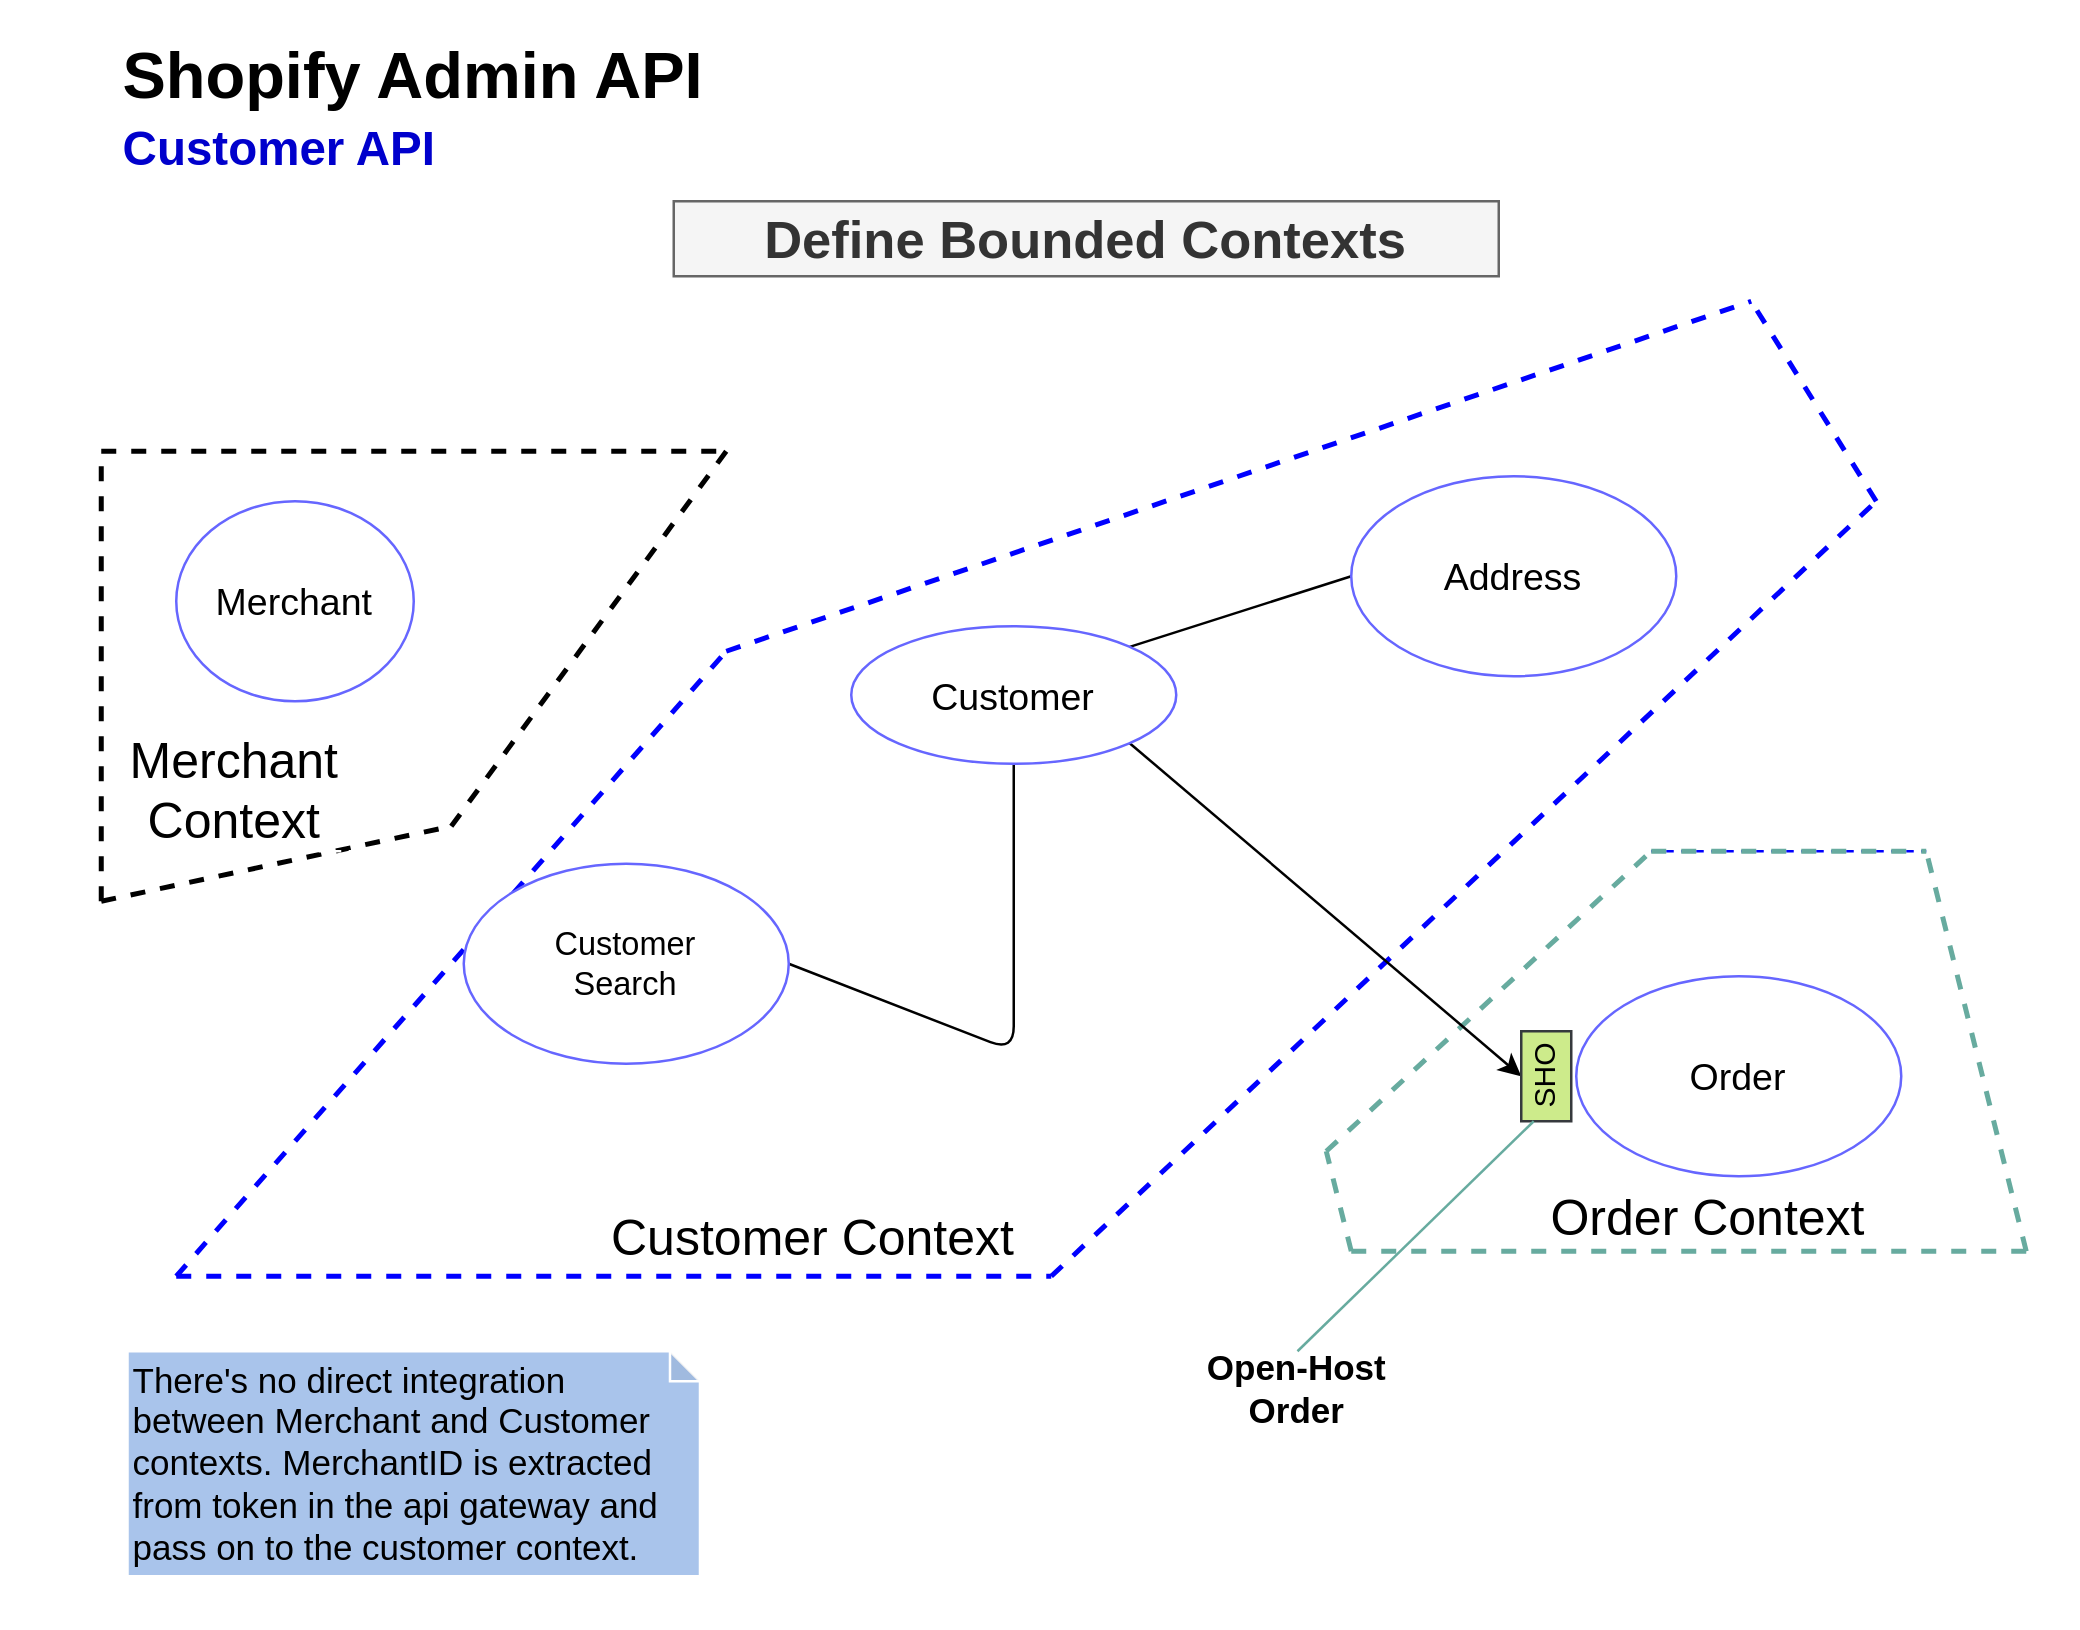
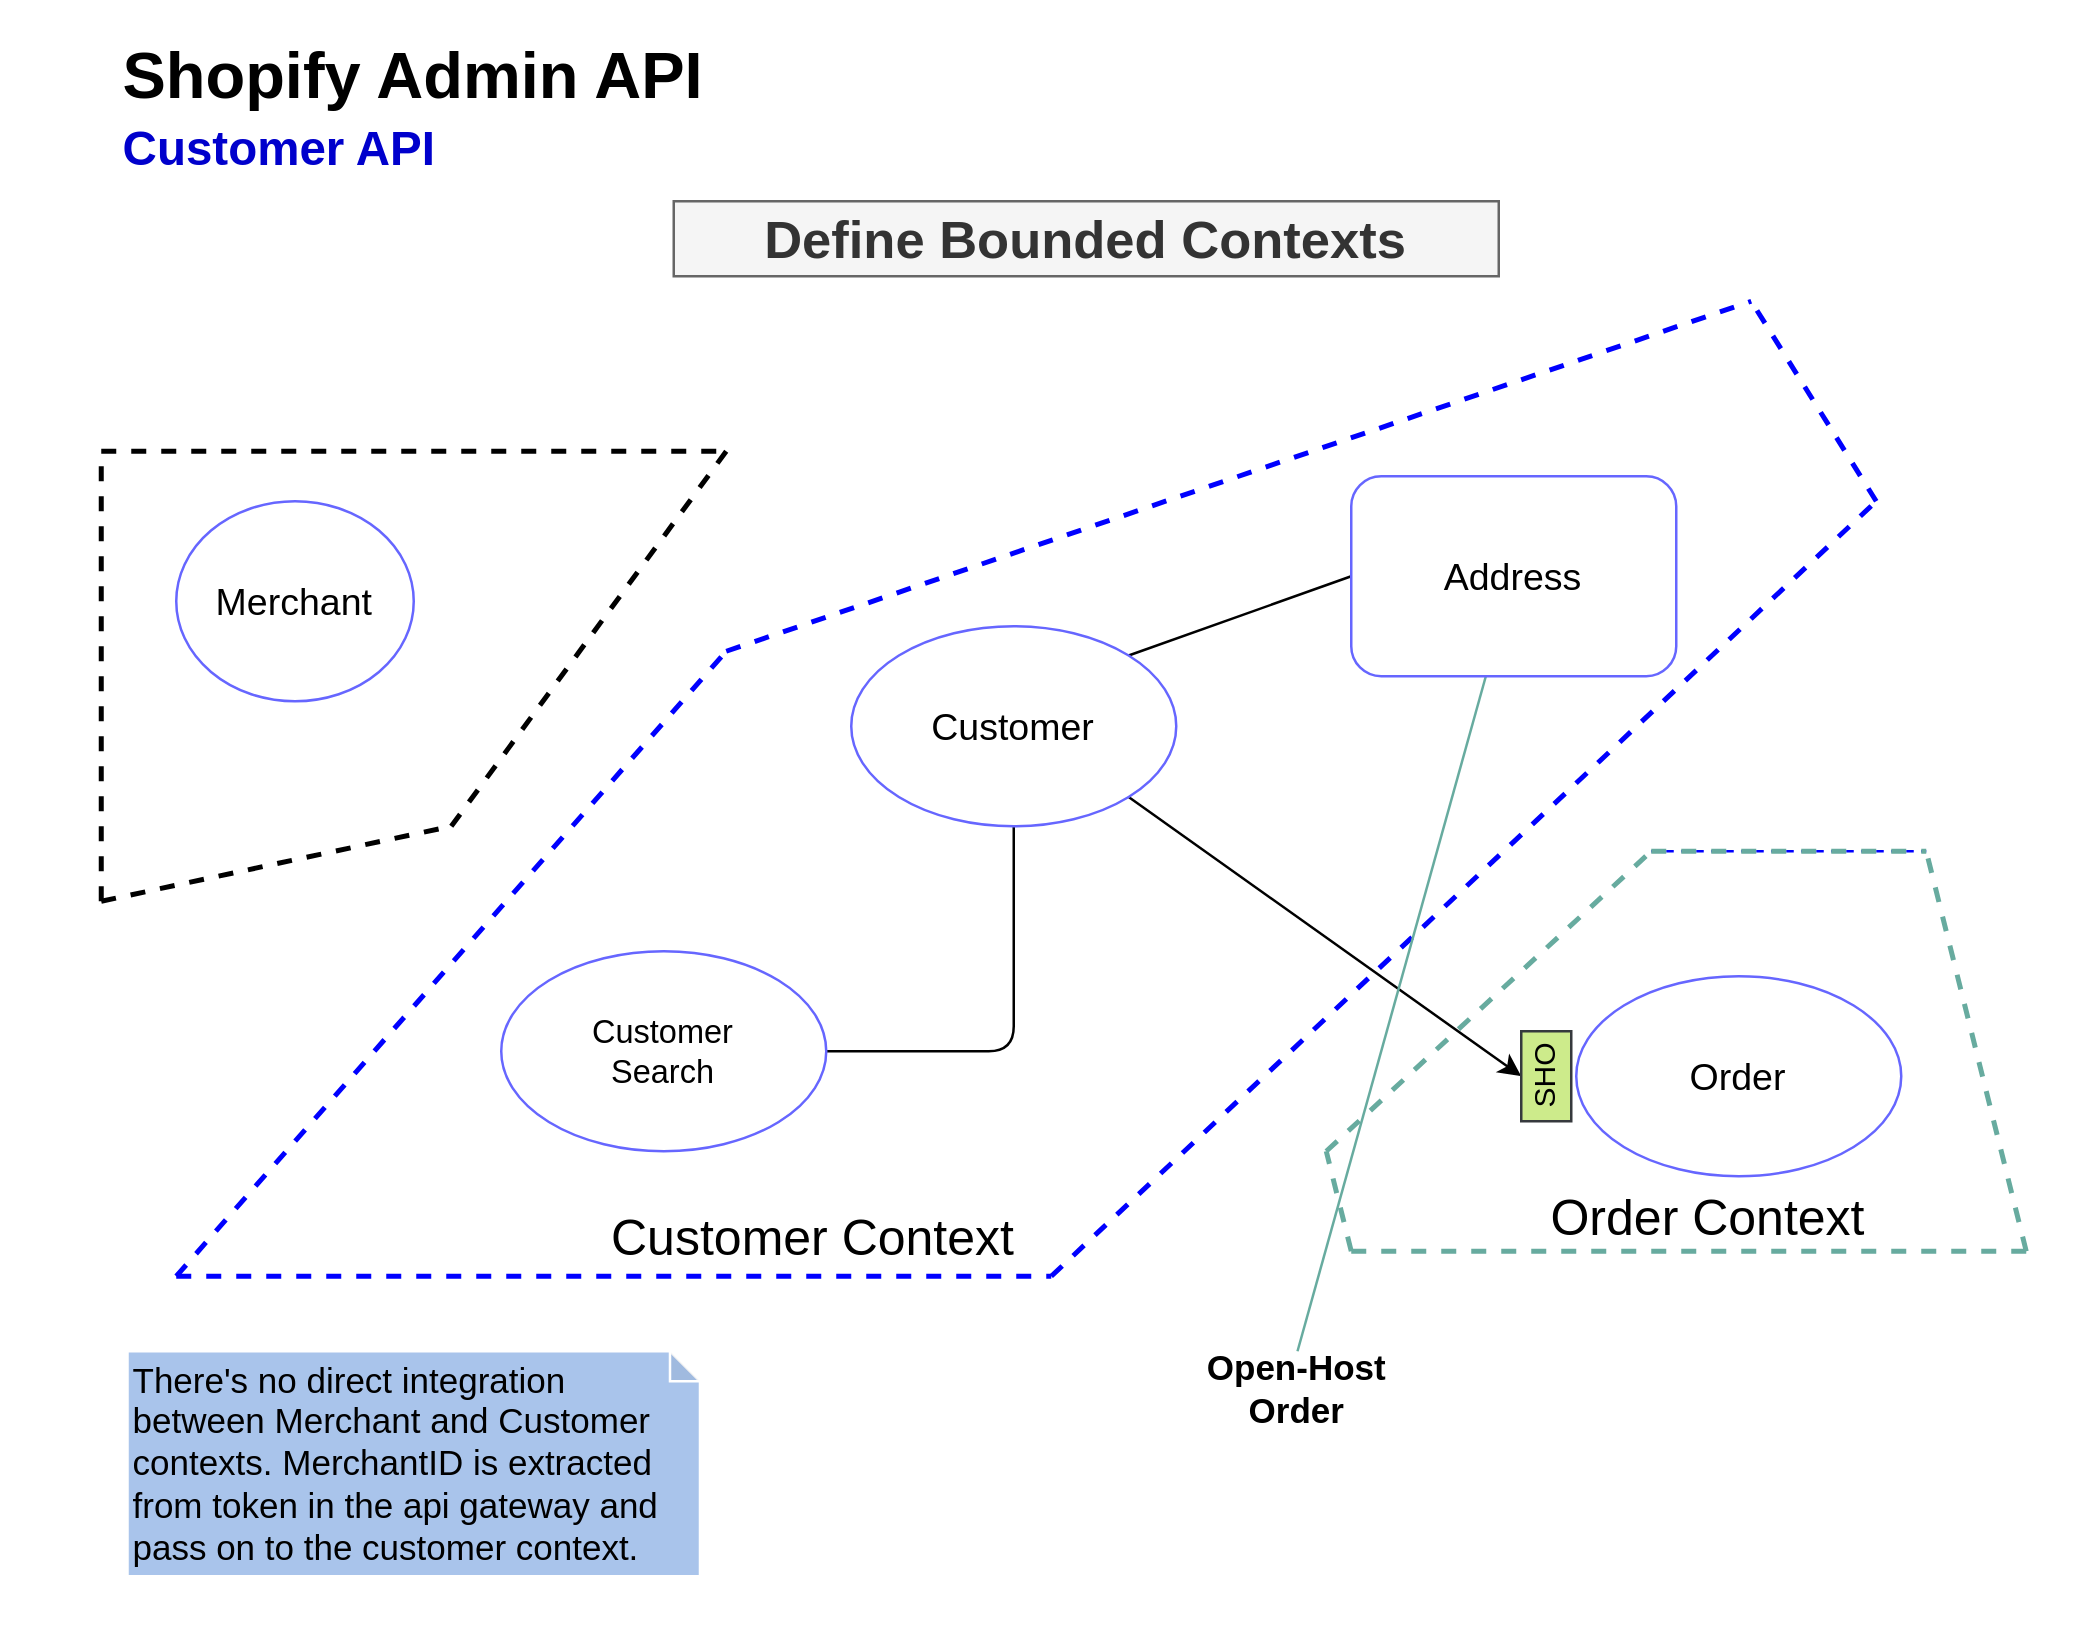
(1514, 576) -> (1514, 576)
(1014, 695) -> (1014, 726)
(235, 789) -> none
(626, 964) -> (664, 1051)
(1469, 1184) -> (1451, 802)
